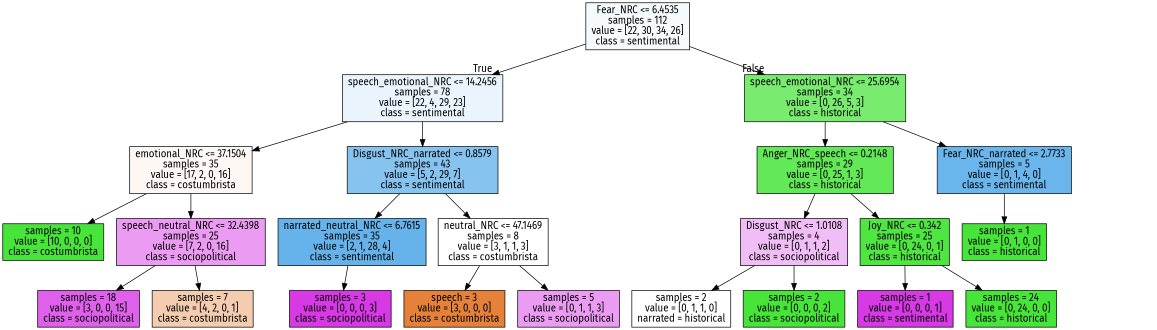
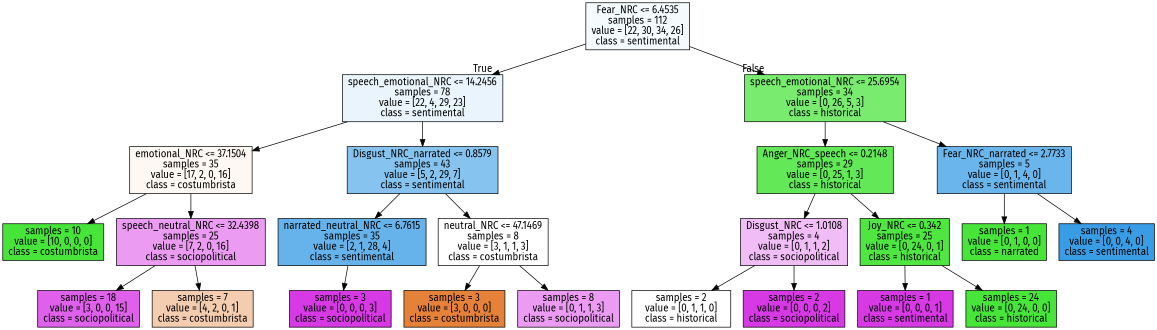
(1004, 242) -> (1004, 242)
none -> (1107, 242)
(454, 309) -> (454, 309)
(569, 309) -> (569, 309)
(681, 309) -> (681, 309)
(794, 309) -> (794, 309)
